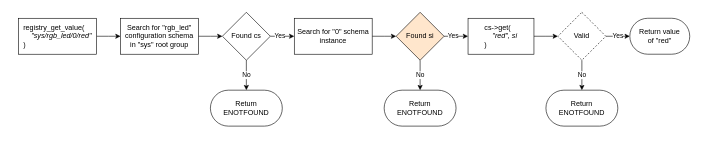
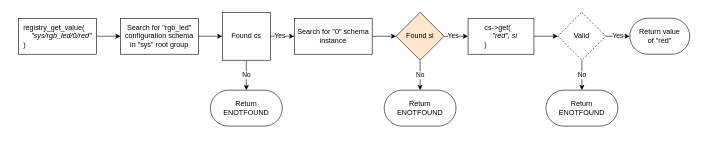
(246, 36) -> (246, 36)
